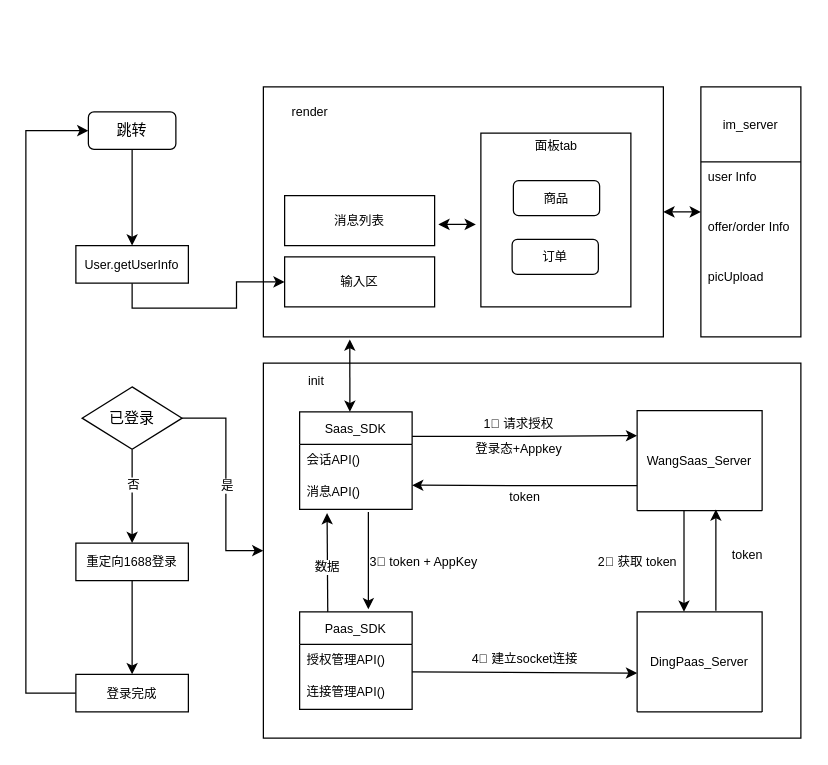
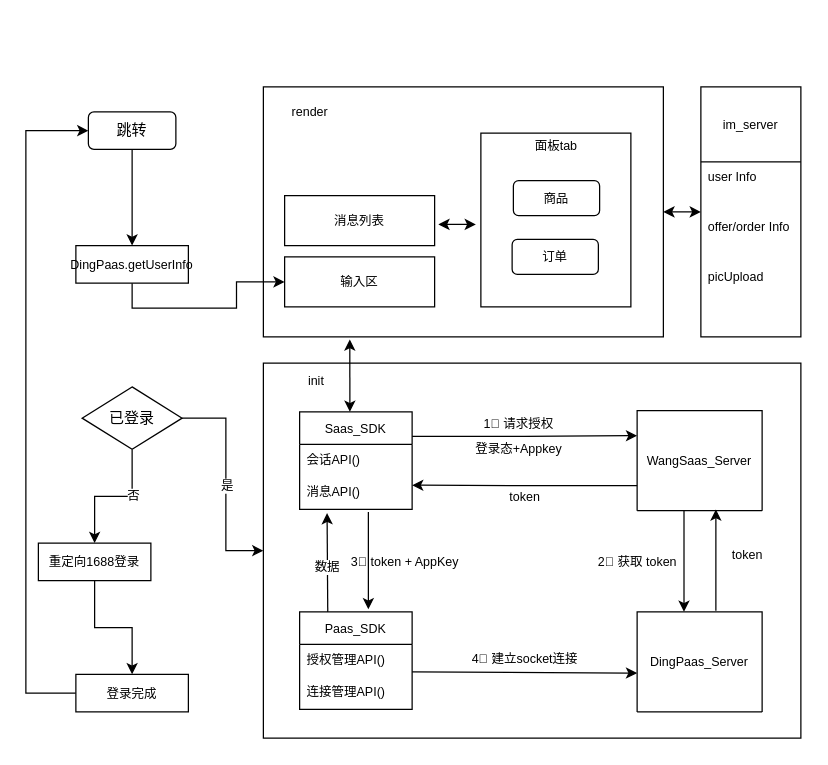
(132, 264) -> (132, 264)
(132, 562) -> (94, 562)
(423, 562) -> (404, 562)
